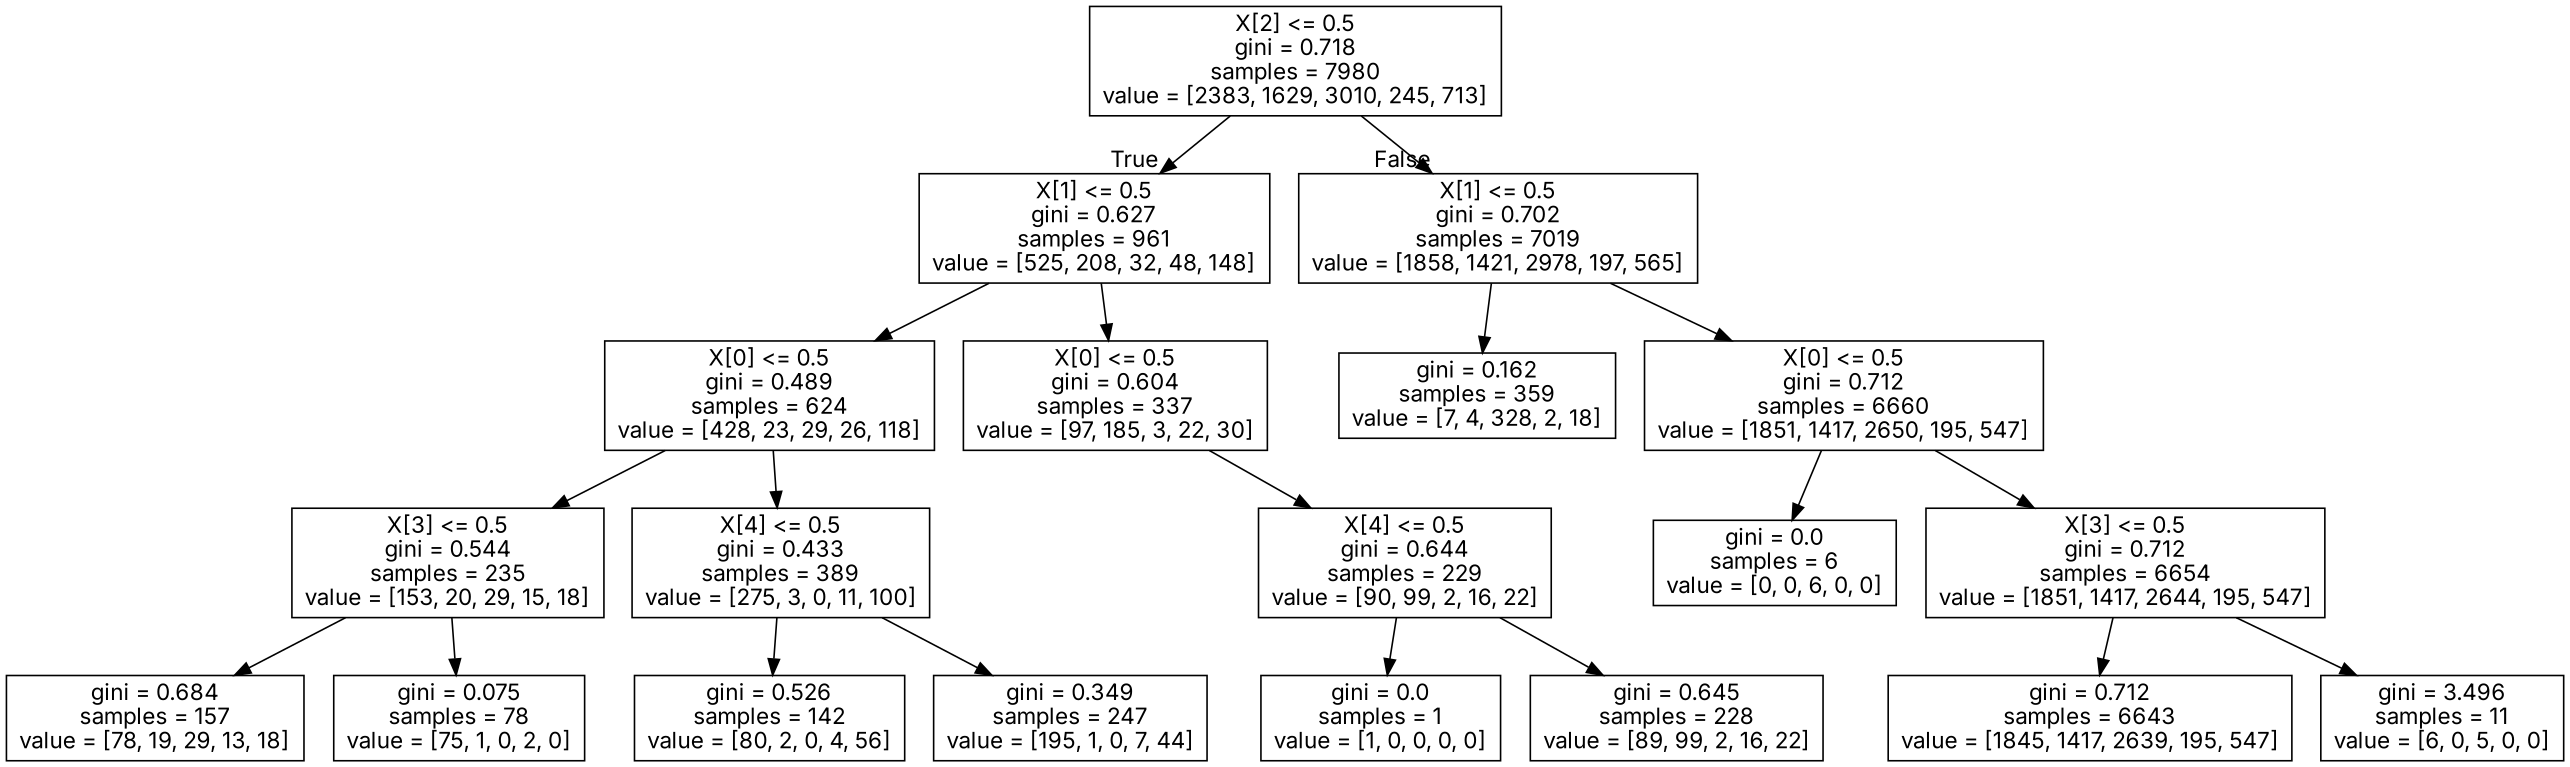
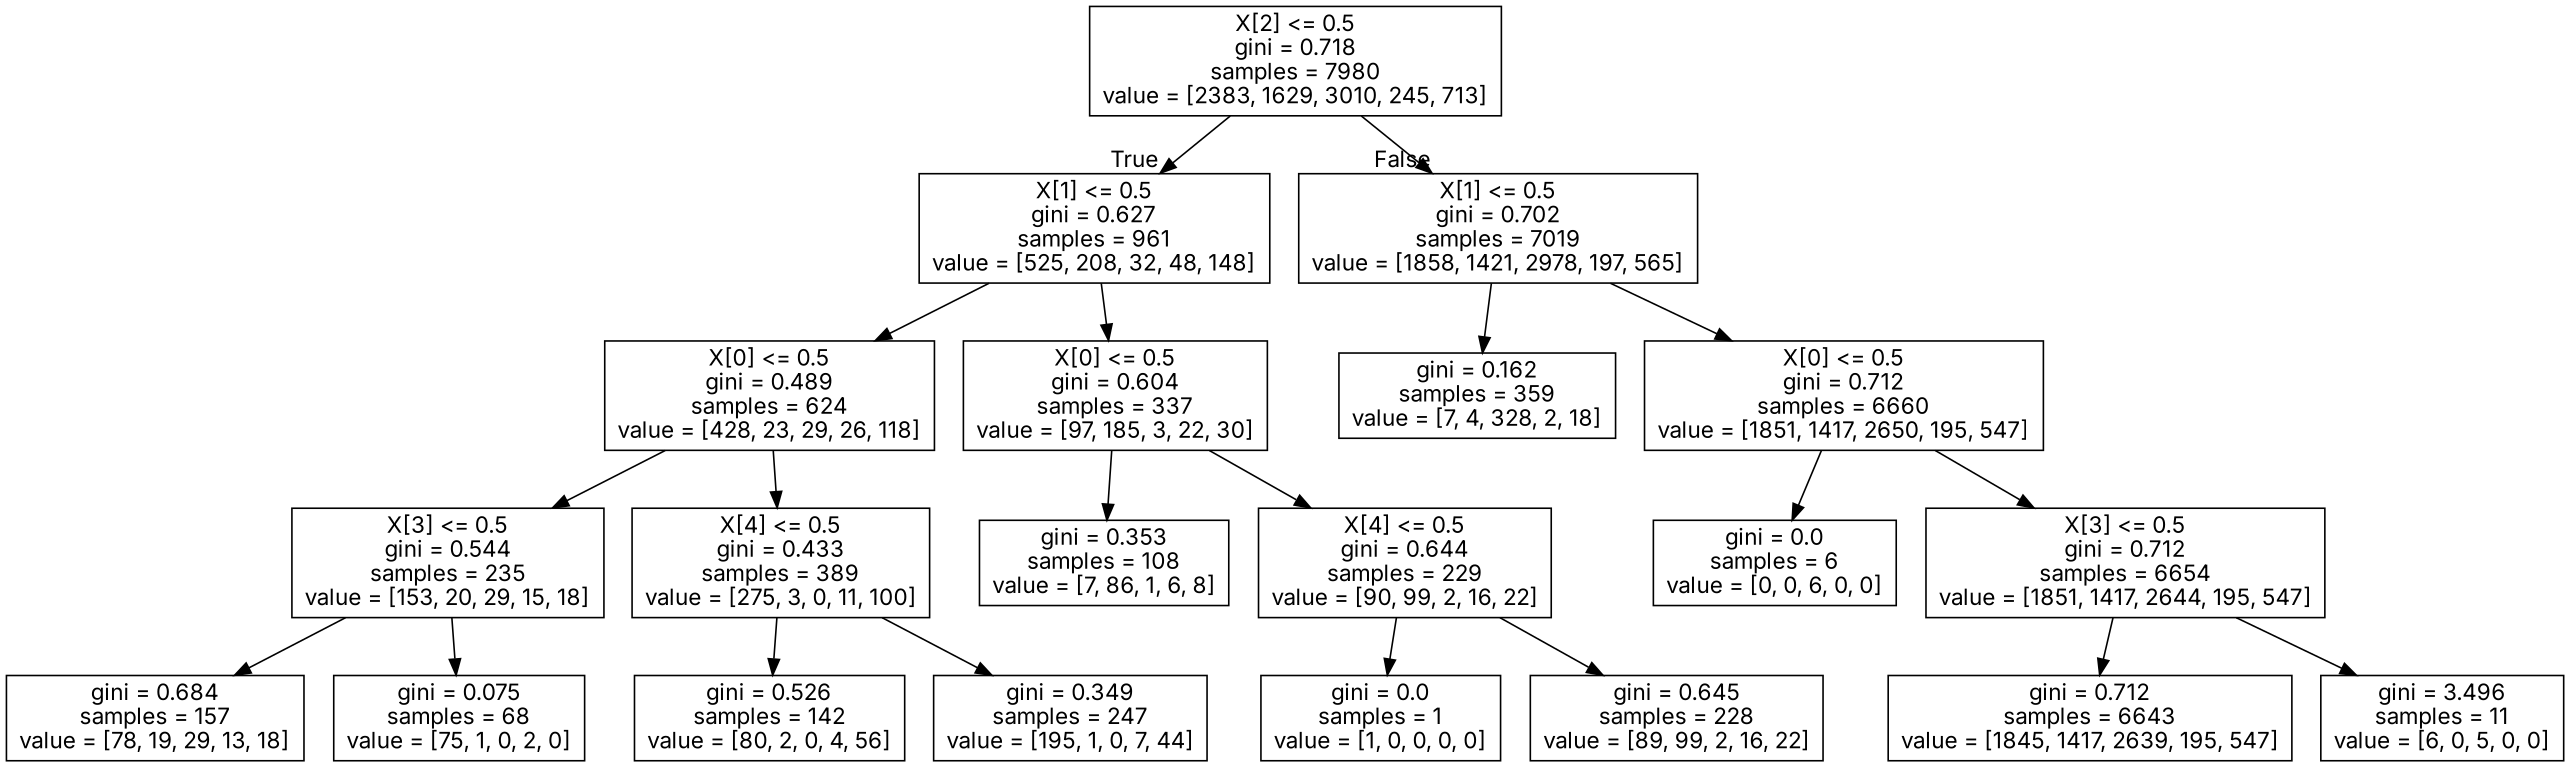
none -> (1104, 563)
(459, 718) -> (459, 718)
